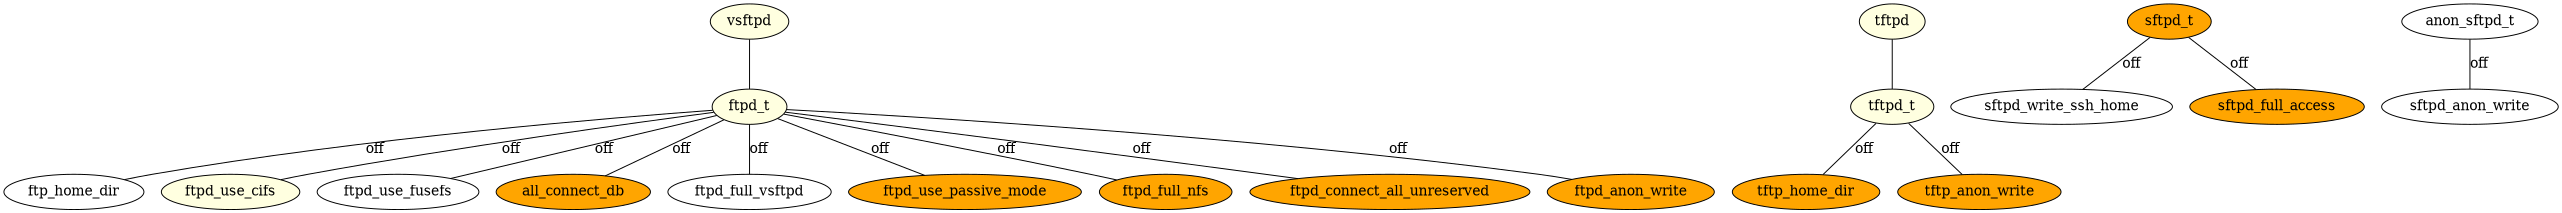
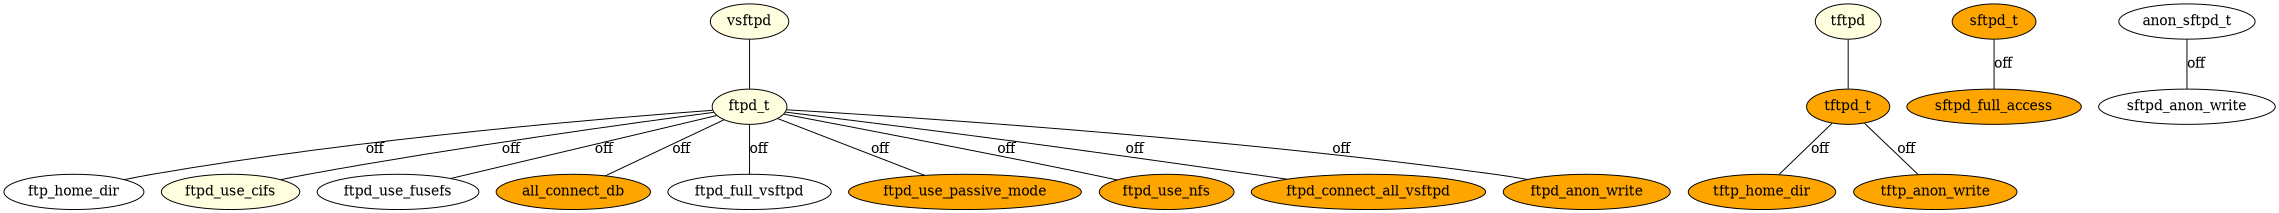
(1892, 107) -> (1848, 107)
(2062, 107) -> none
(1166, 192) -> (1167, 192)
(1390, 192) -> (1368, 192)
